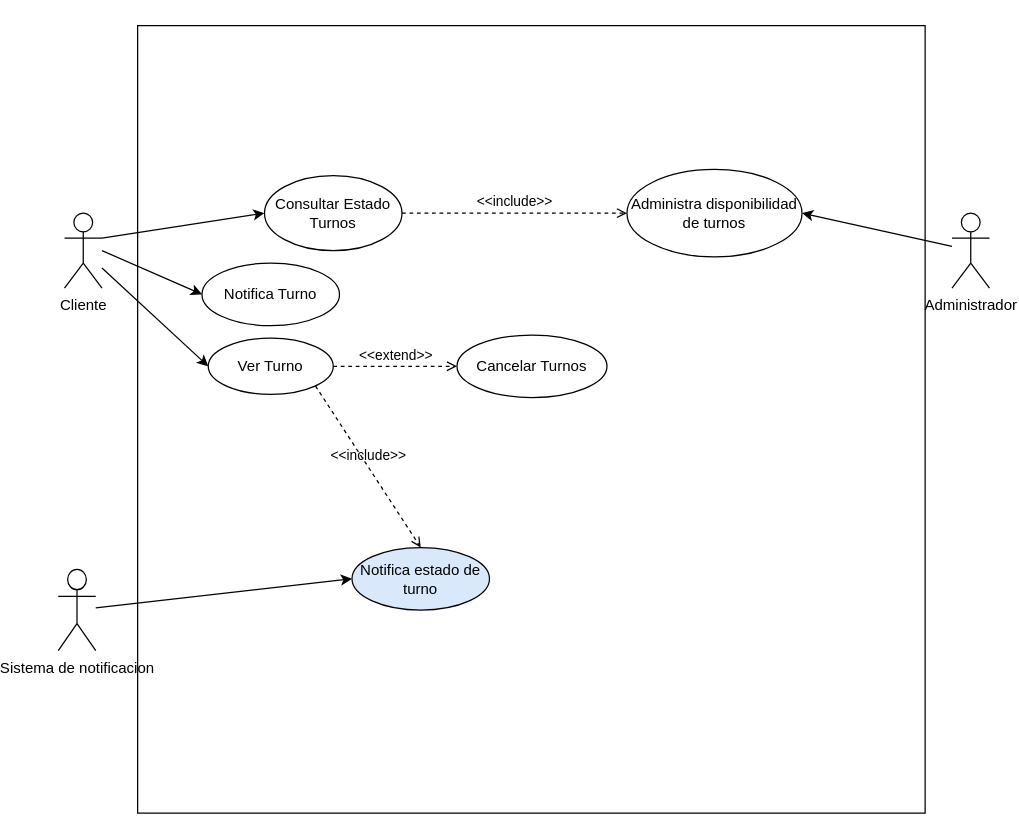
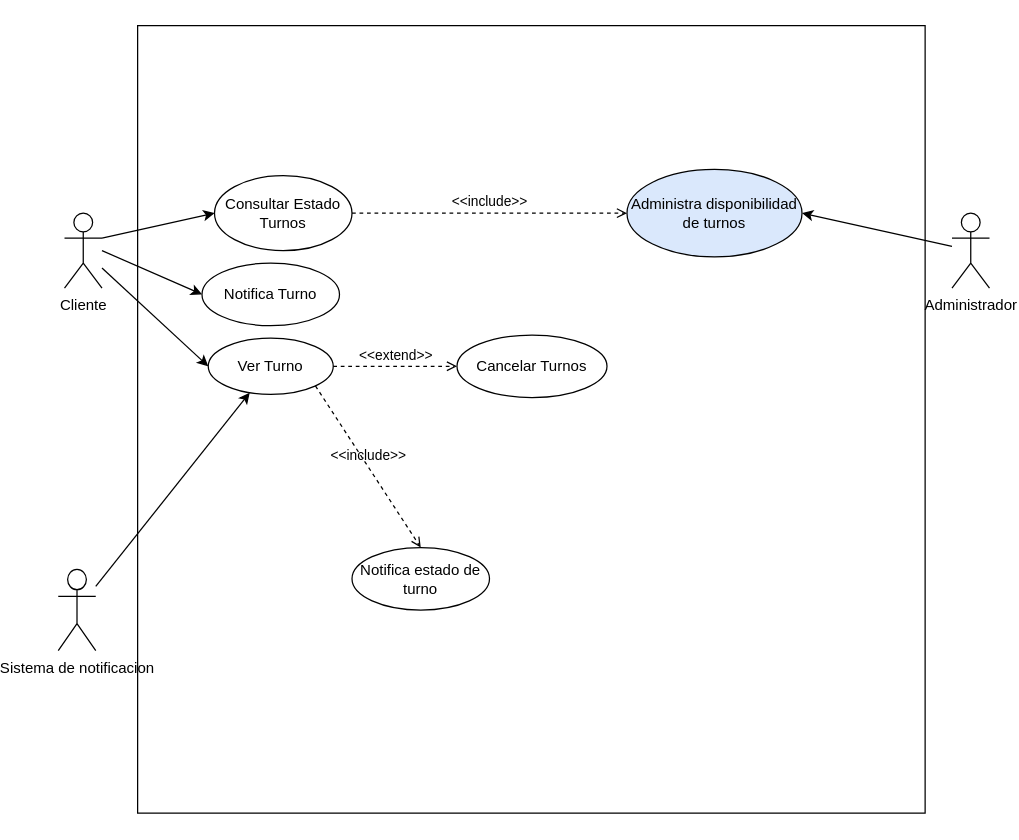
(333, 213) -> (283, 213)
(714, 213) -> (714, 213)
(421, 579) -> (421, 579)
(219, 594) -> (170, 493)
